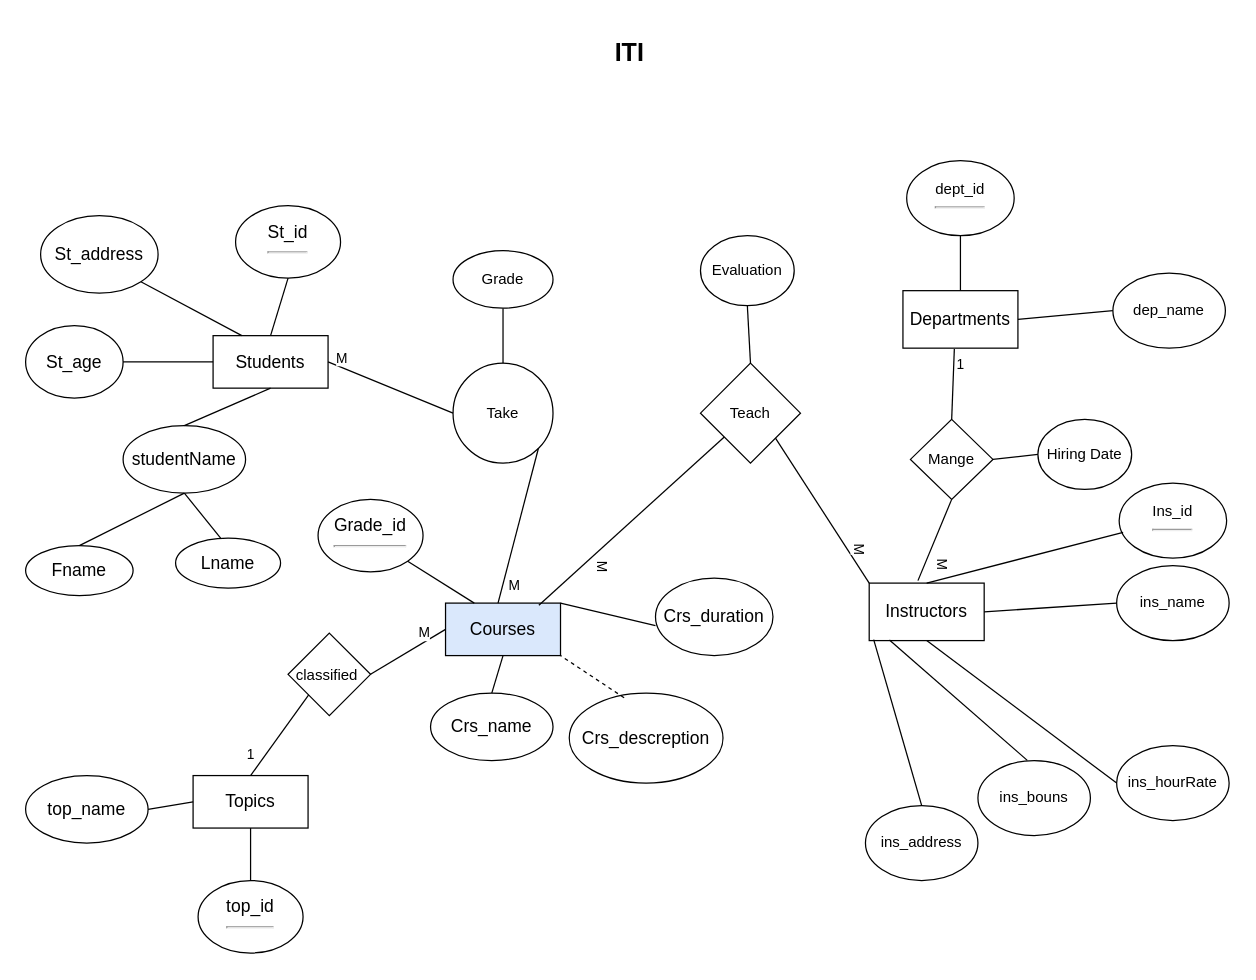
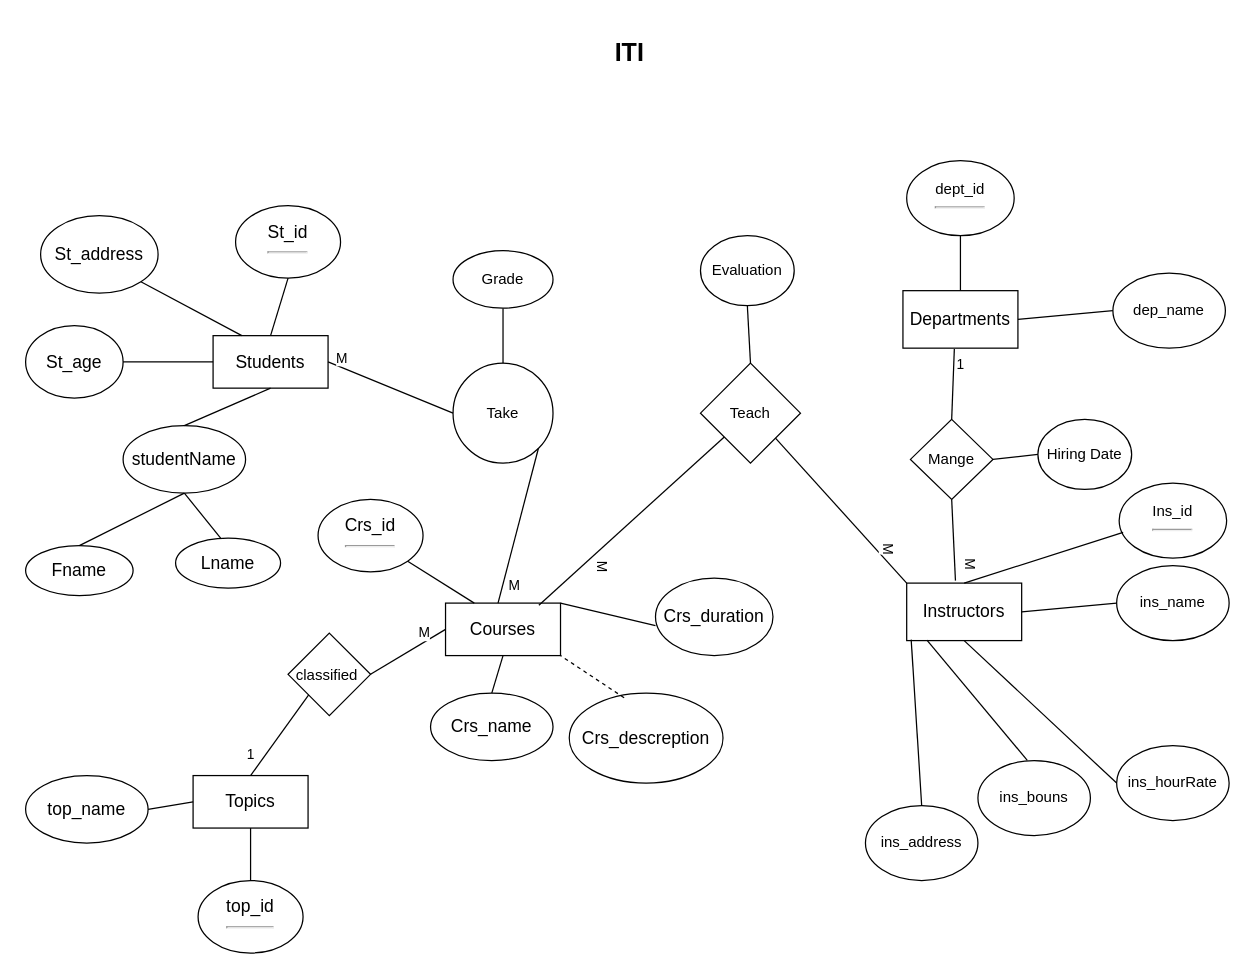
(371, 536) -> (371, 536)
(927, 612) -> (964, 612)
(503, 629) -> (503, 629)
